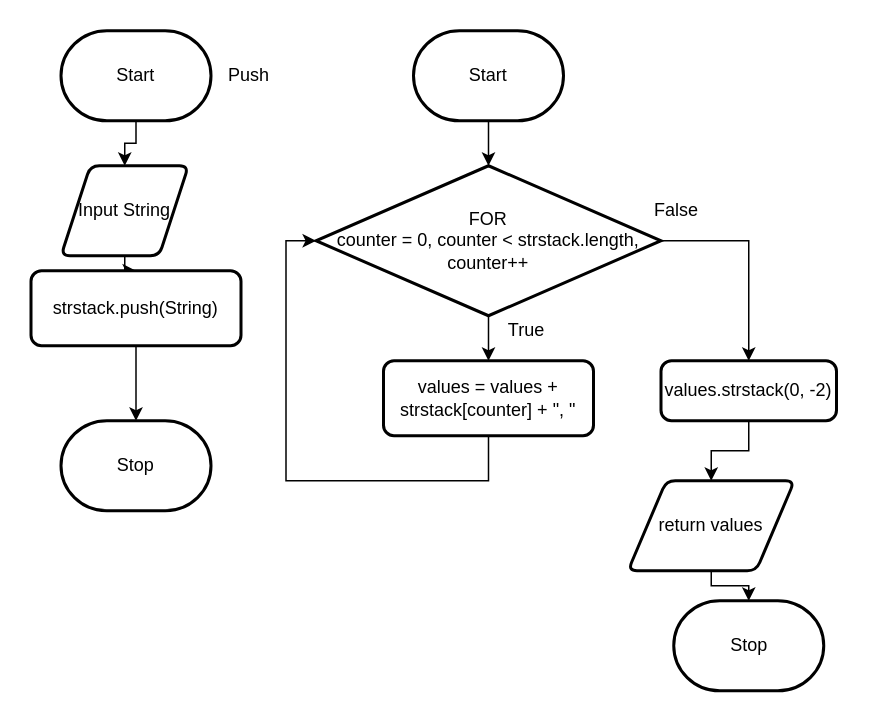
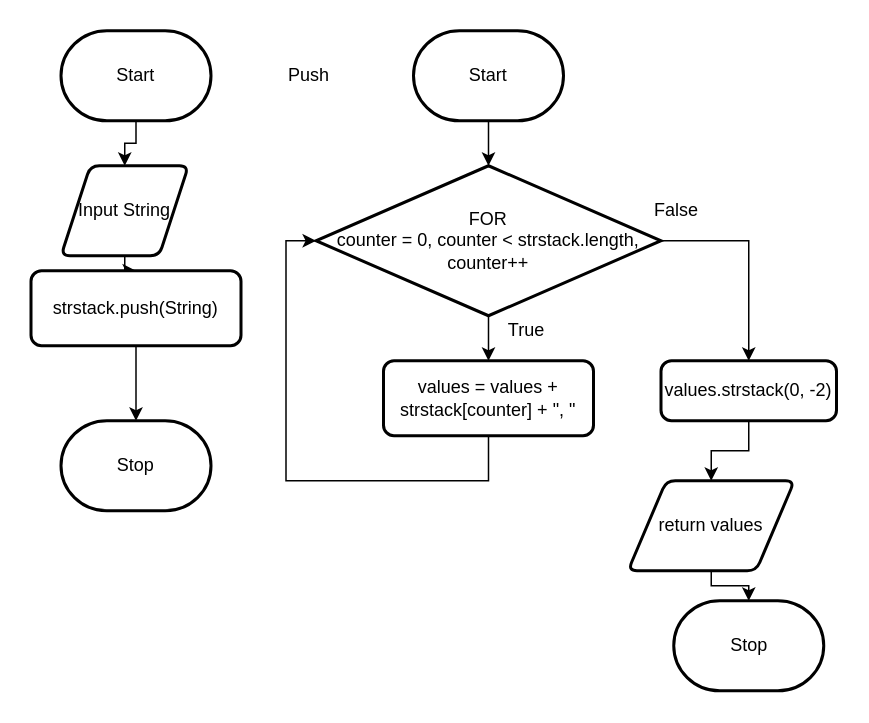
(248, 76) -> (308, 76)
